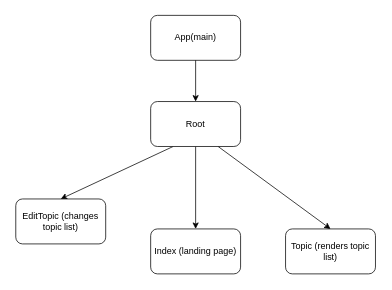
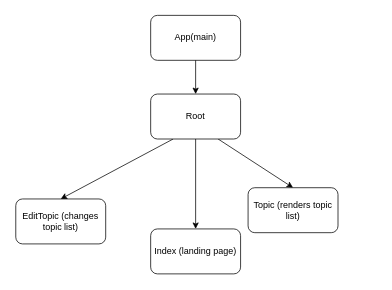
(195, 124) -> (195, 117)
(330, 252) -> (293, 210)
